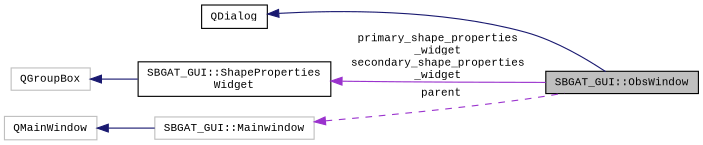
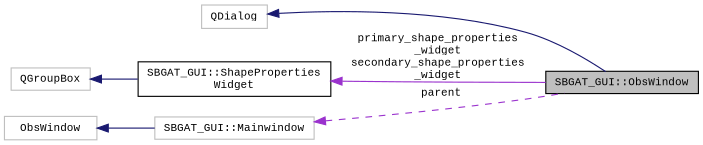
(234, 17) -> (234, 17)
(51, 128) -> (51, 128)
